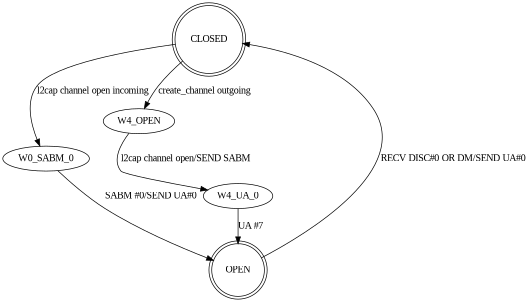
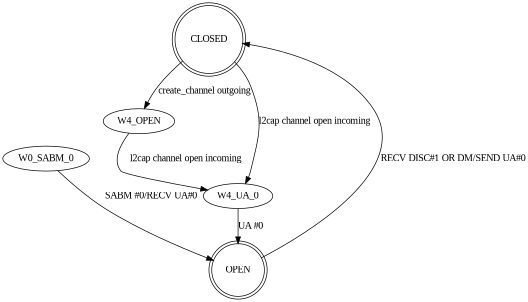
(76, 65) -> (259, 117)
(186, 159) -> (186, 159)
(453, 159) -> (453, 159)
(151, 196) -> (151, 196)
(251, 226) -> (251, 226)
